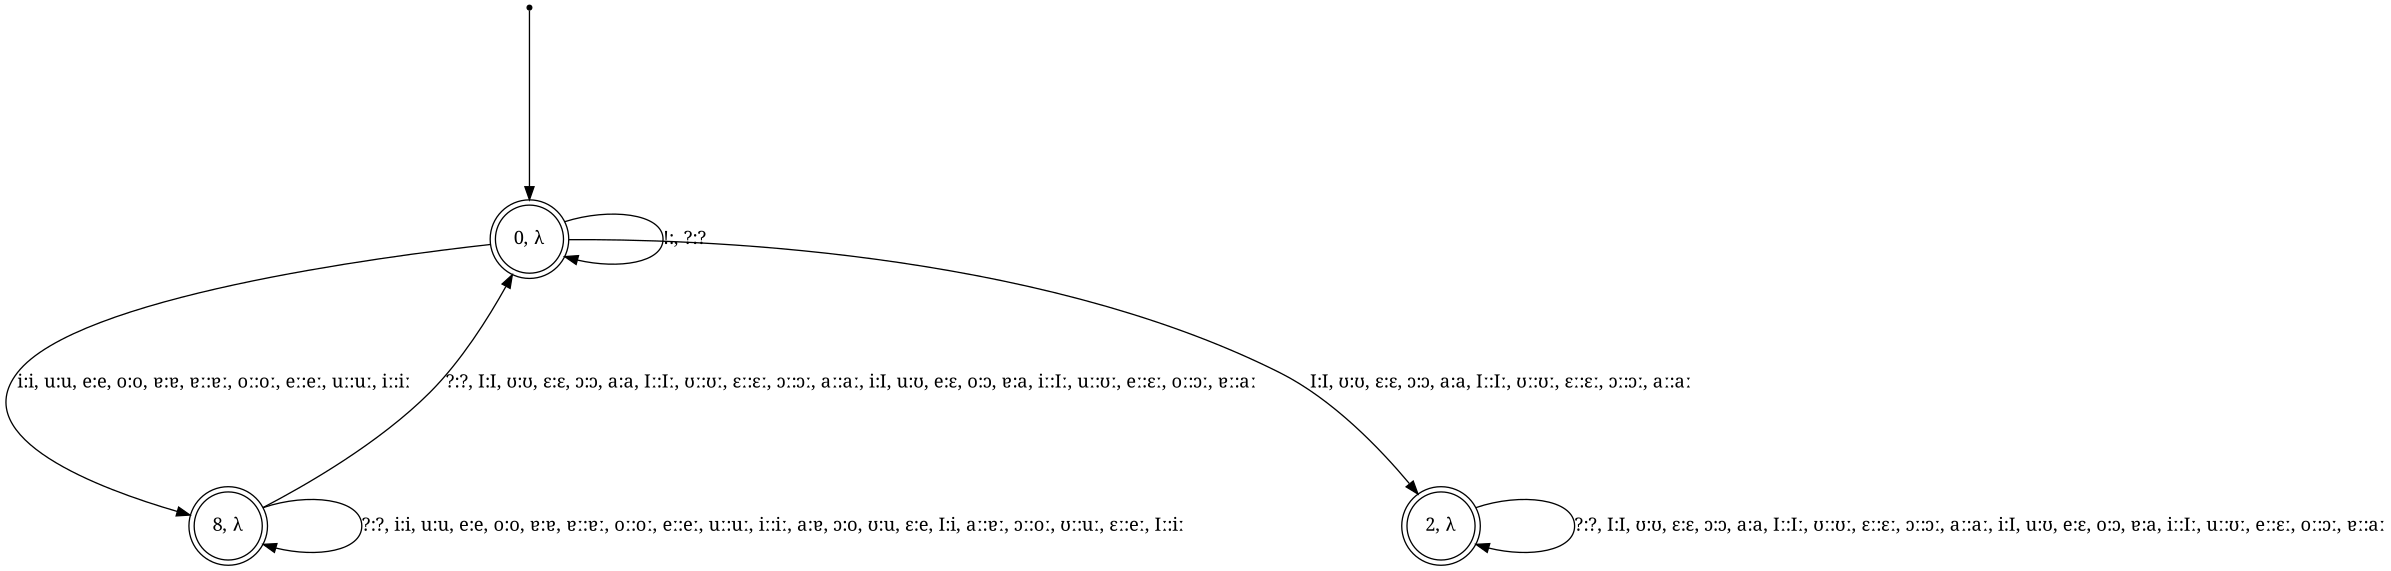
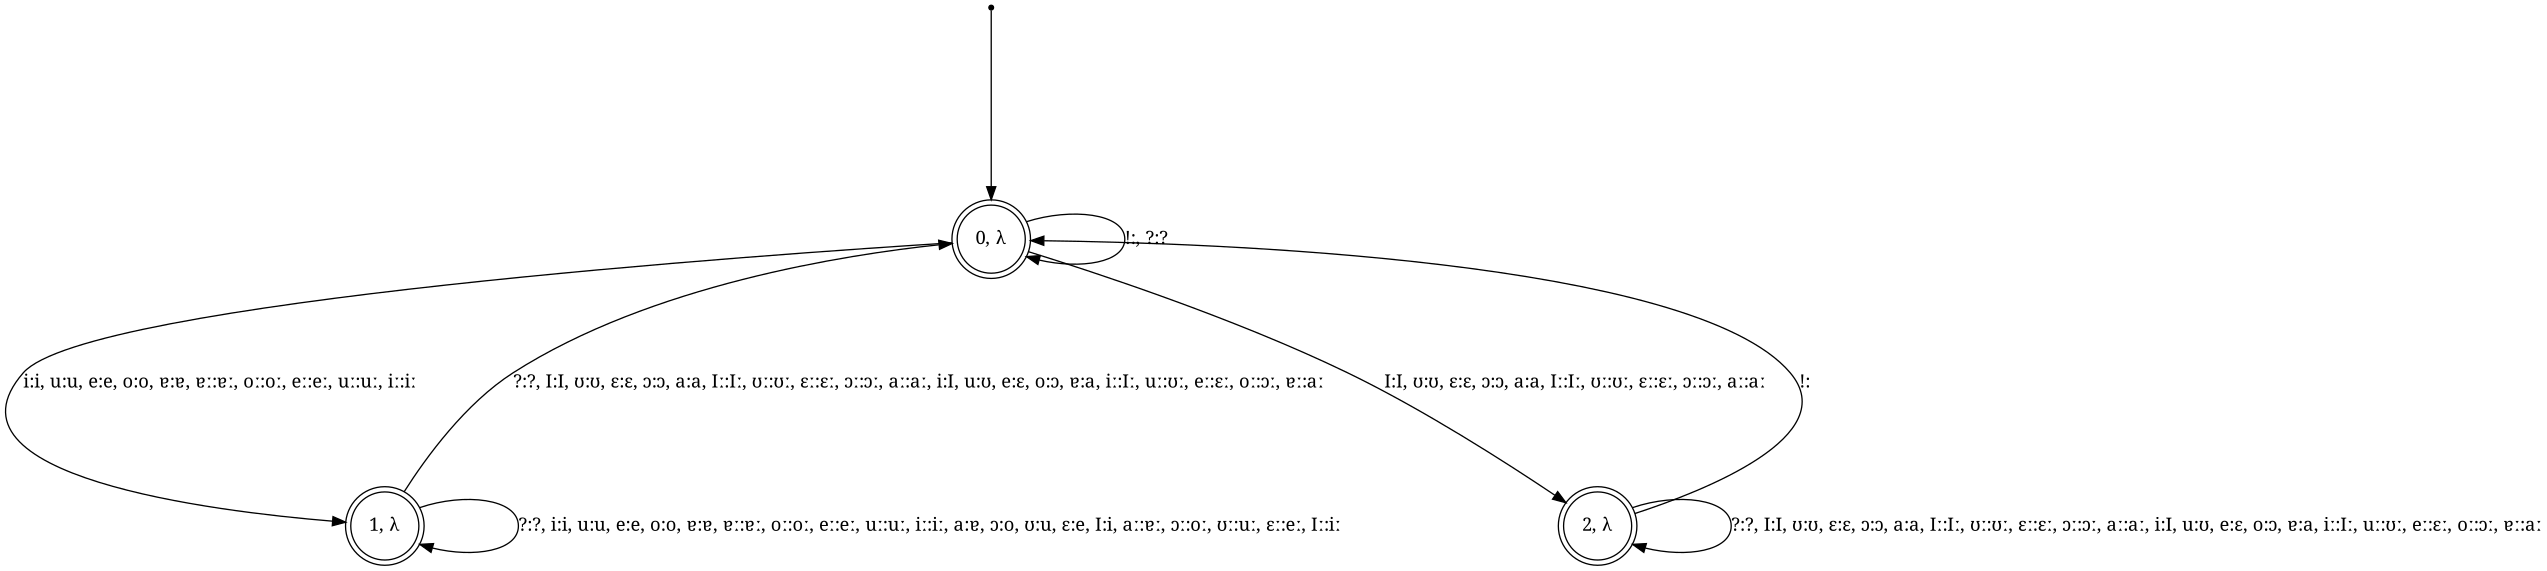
none -> (1547, 280)
(228, 526) -> (385, 526)
